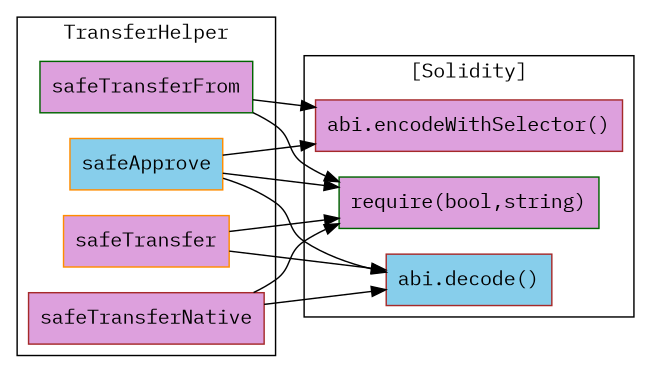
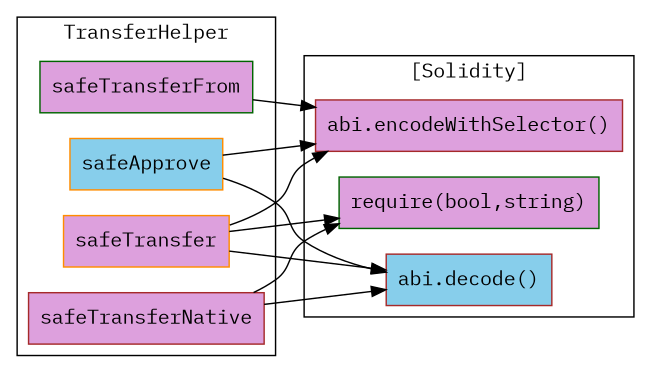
(286, 138) -> none
(266, 178) -> none
none -> (285, 193)
